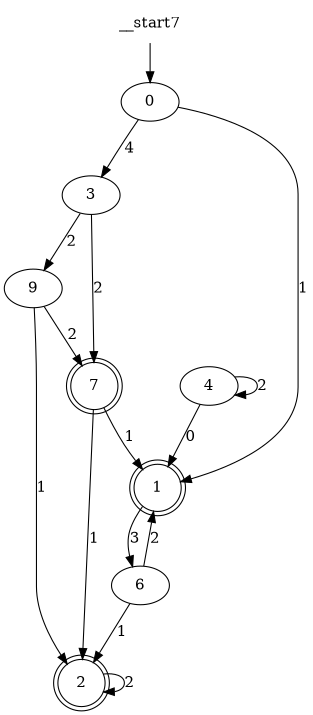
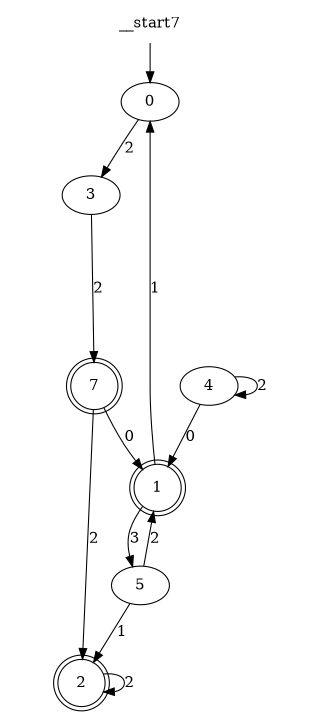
(130, 149) -> (130, 149)
(298, 286) -> (150, 298)
(33, 288) -> none
(130, 437) -> (130, 437)
(94, 539) -> (94, 539)
(140, 585) -> (140, 585)
